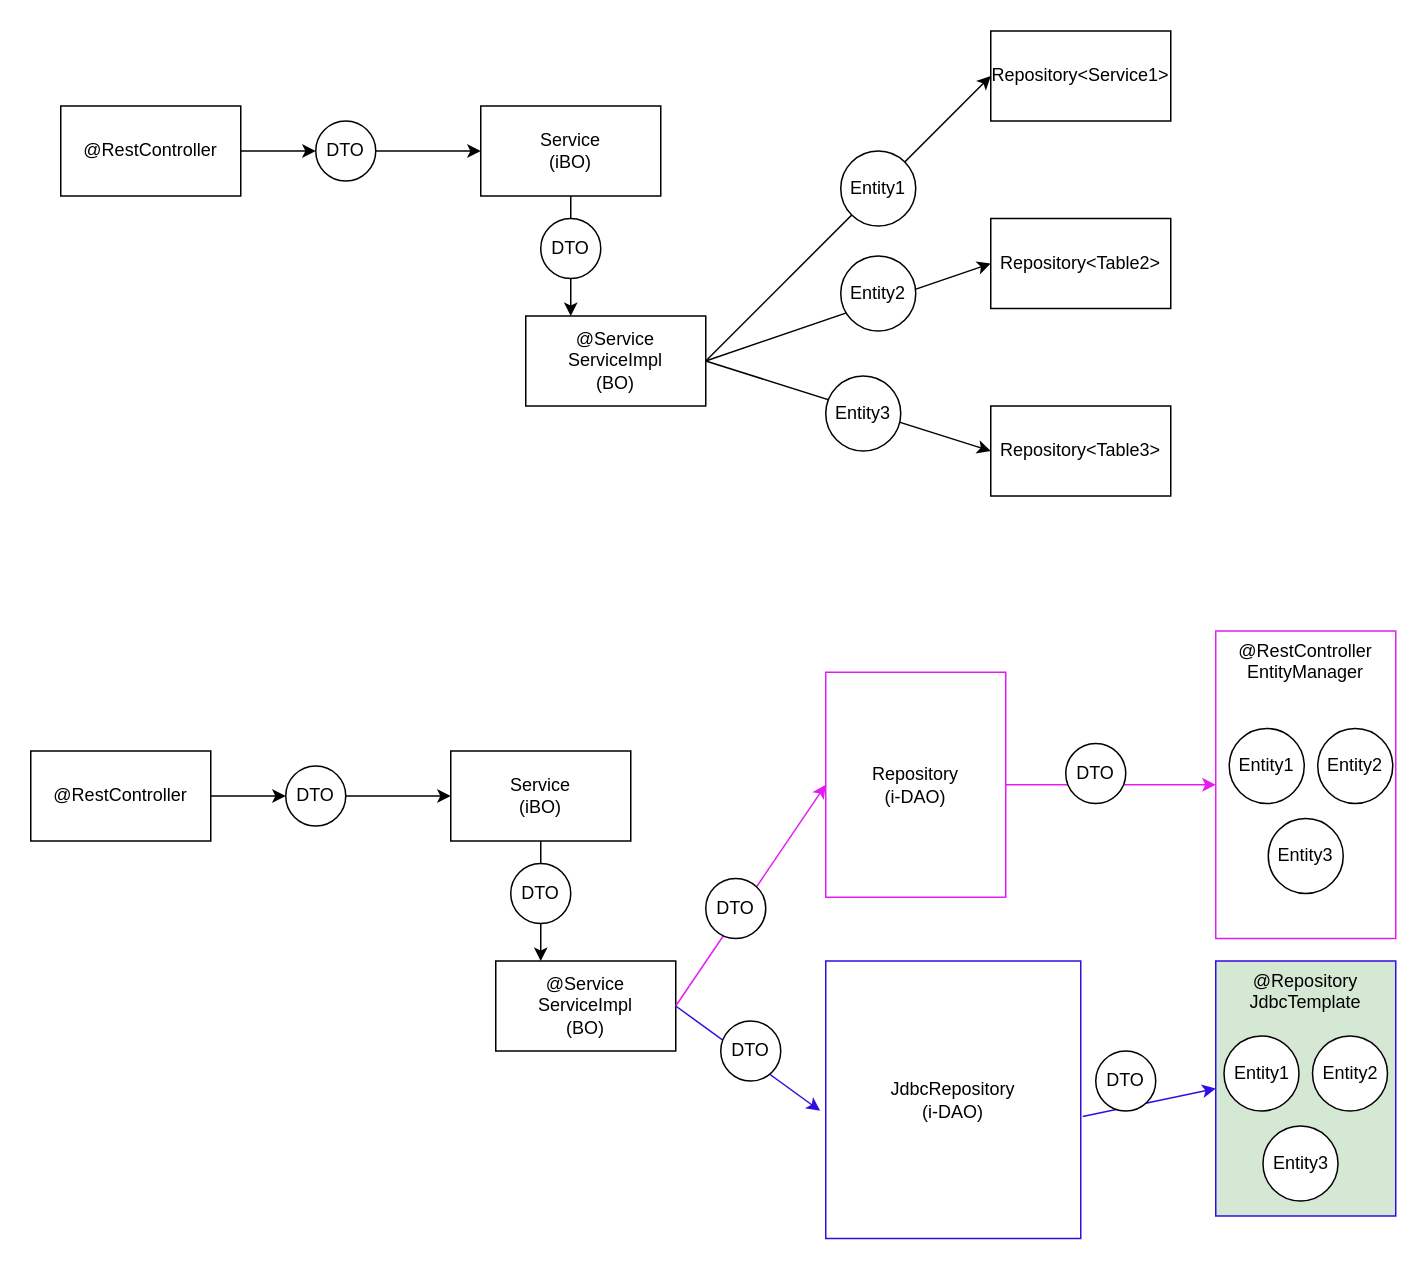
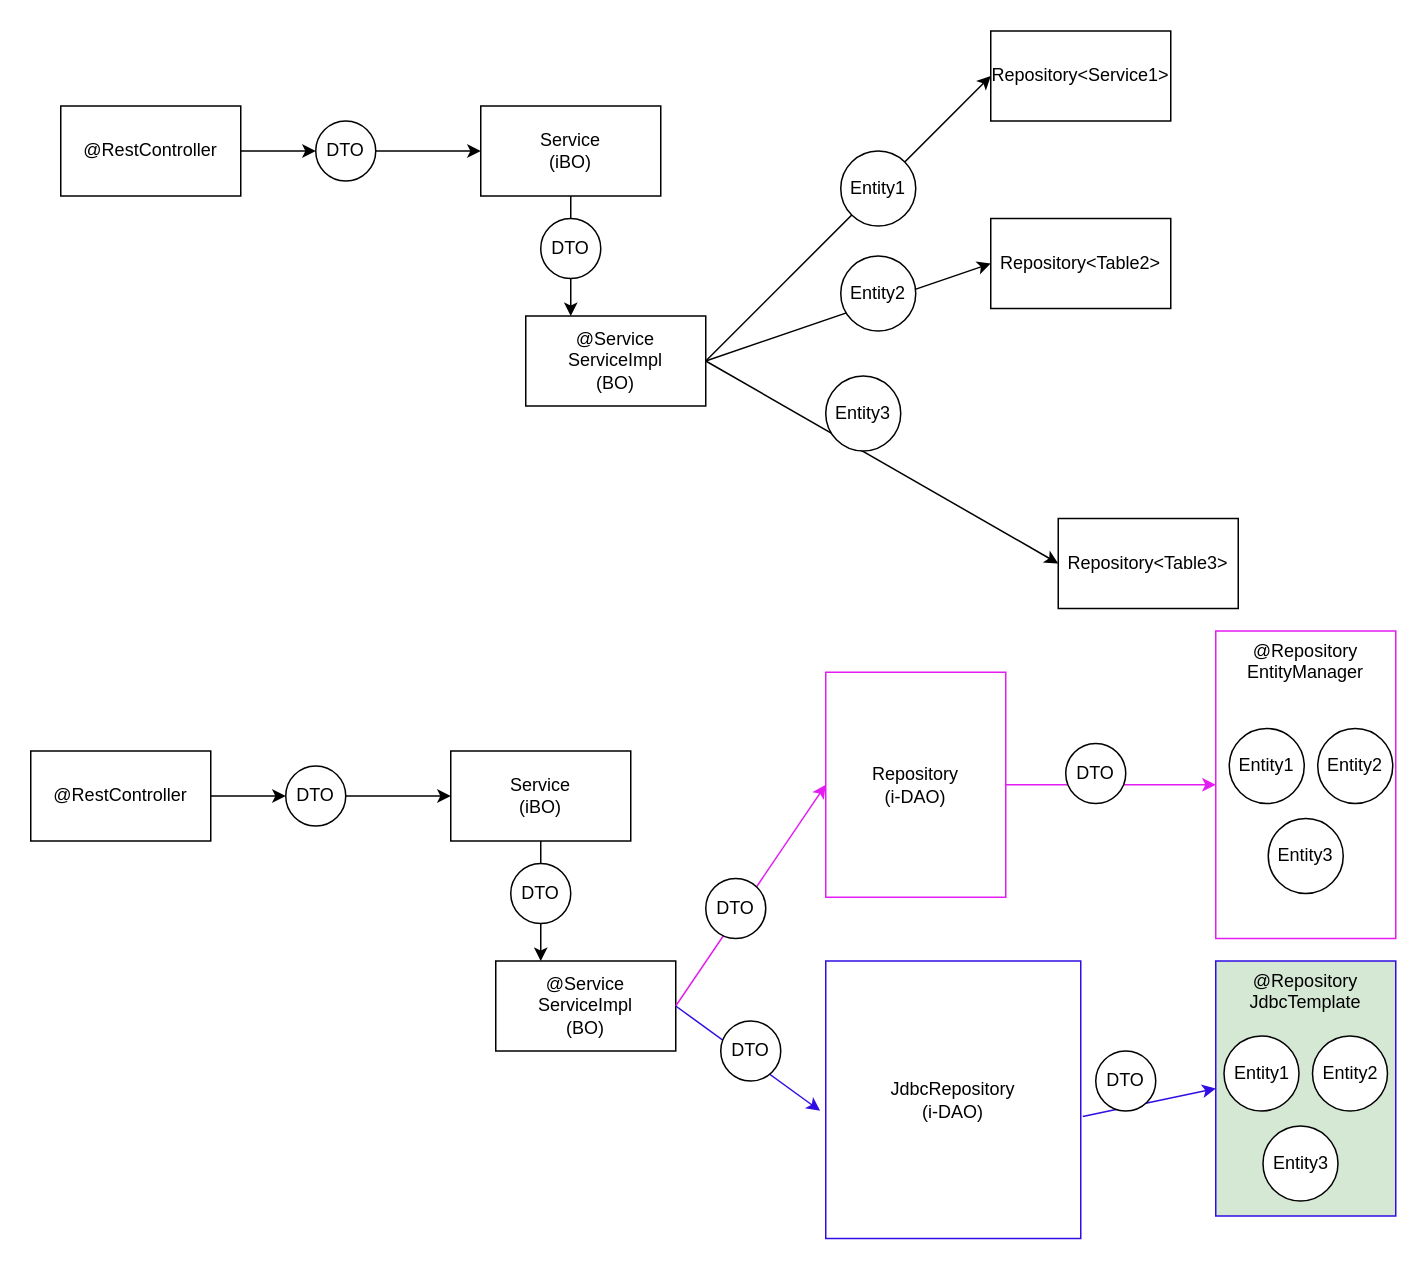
(1081, 451) -> (1148, 563)
(1306, 663) -> (1306, 663)
